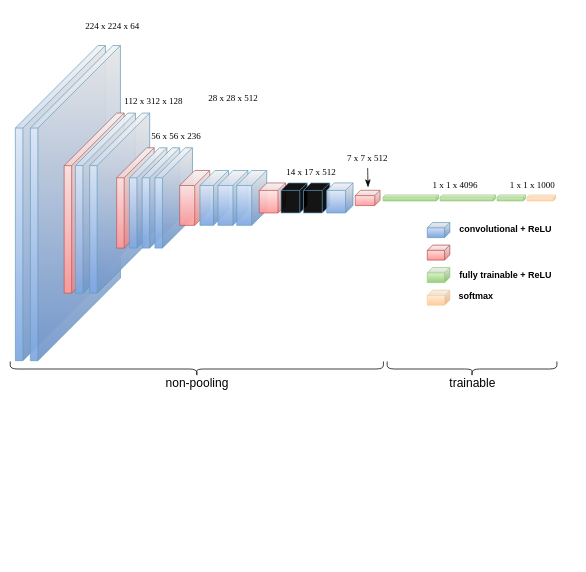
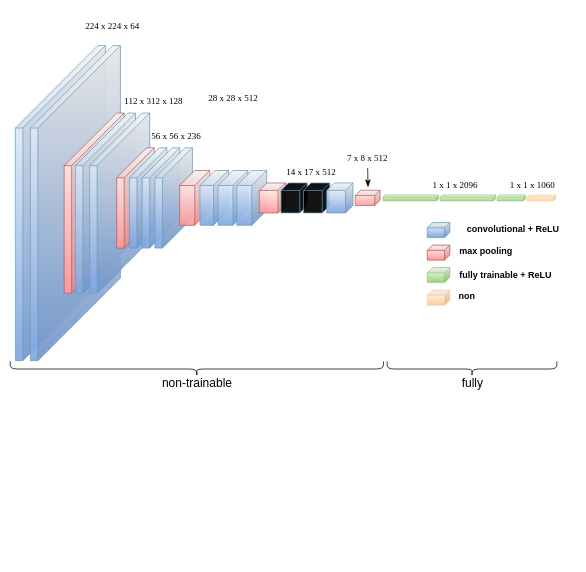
(368, 159) -> (368, 159)
(455, 186) -> (455, 186)
(533, 186) -> (533, 186)
(510, 229) -> (517, 229)
none -> (510, 252)
(476, 296) -> (466, 296)
(197, 383) -> (197, 383)
(473, 383) -> (473, 383)
